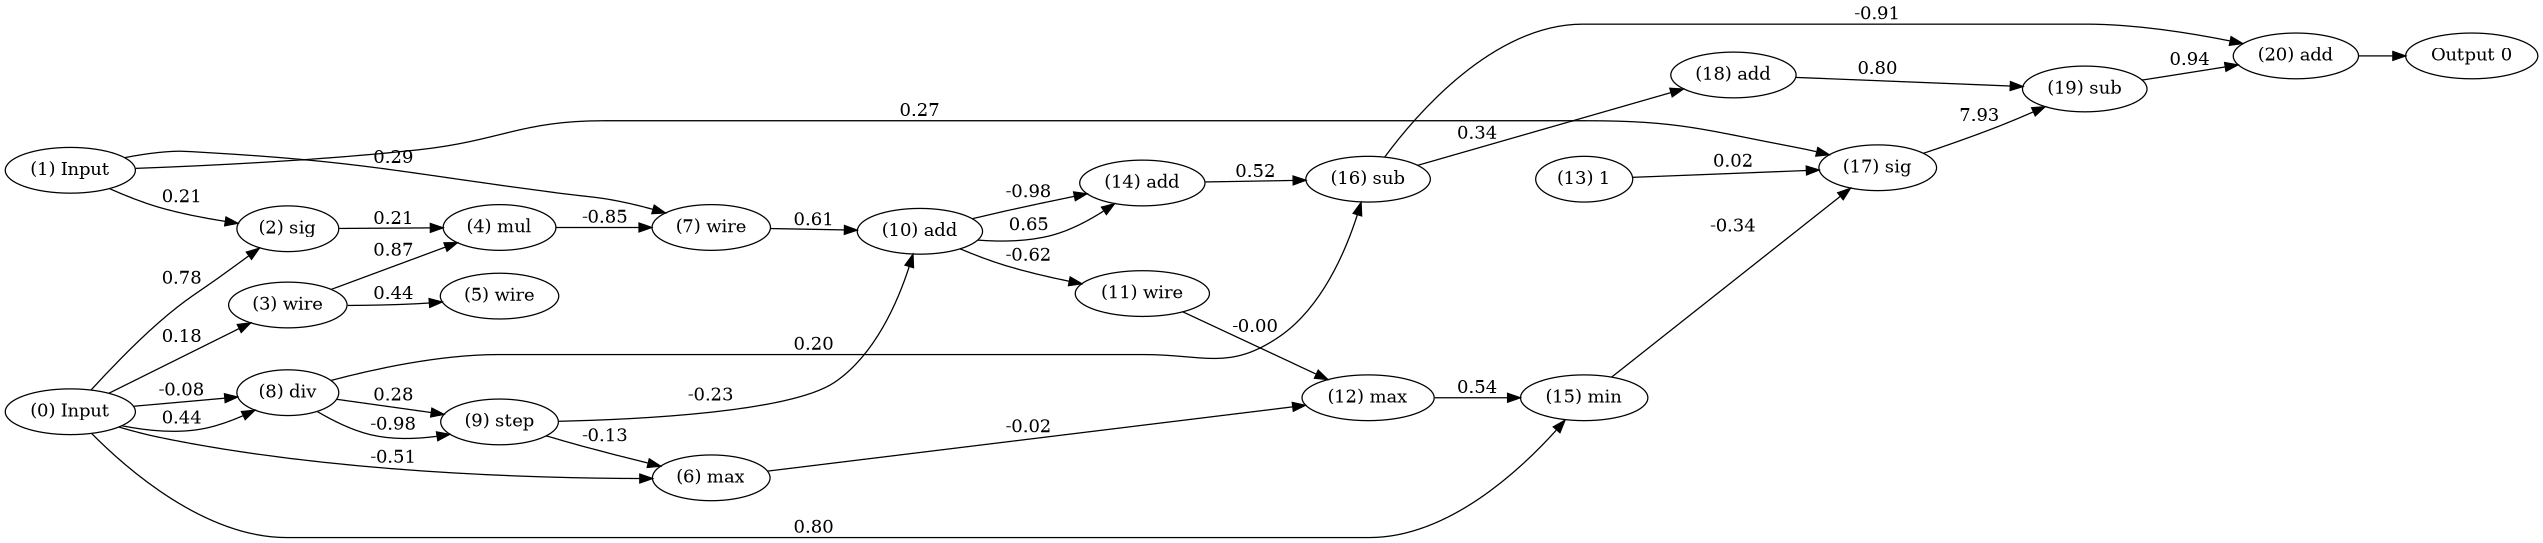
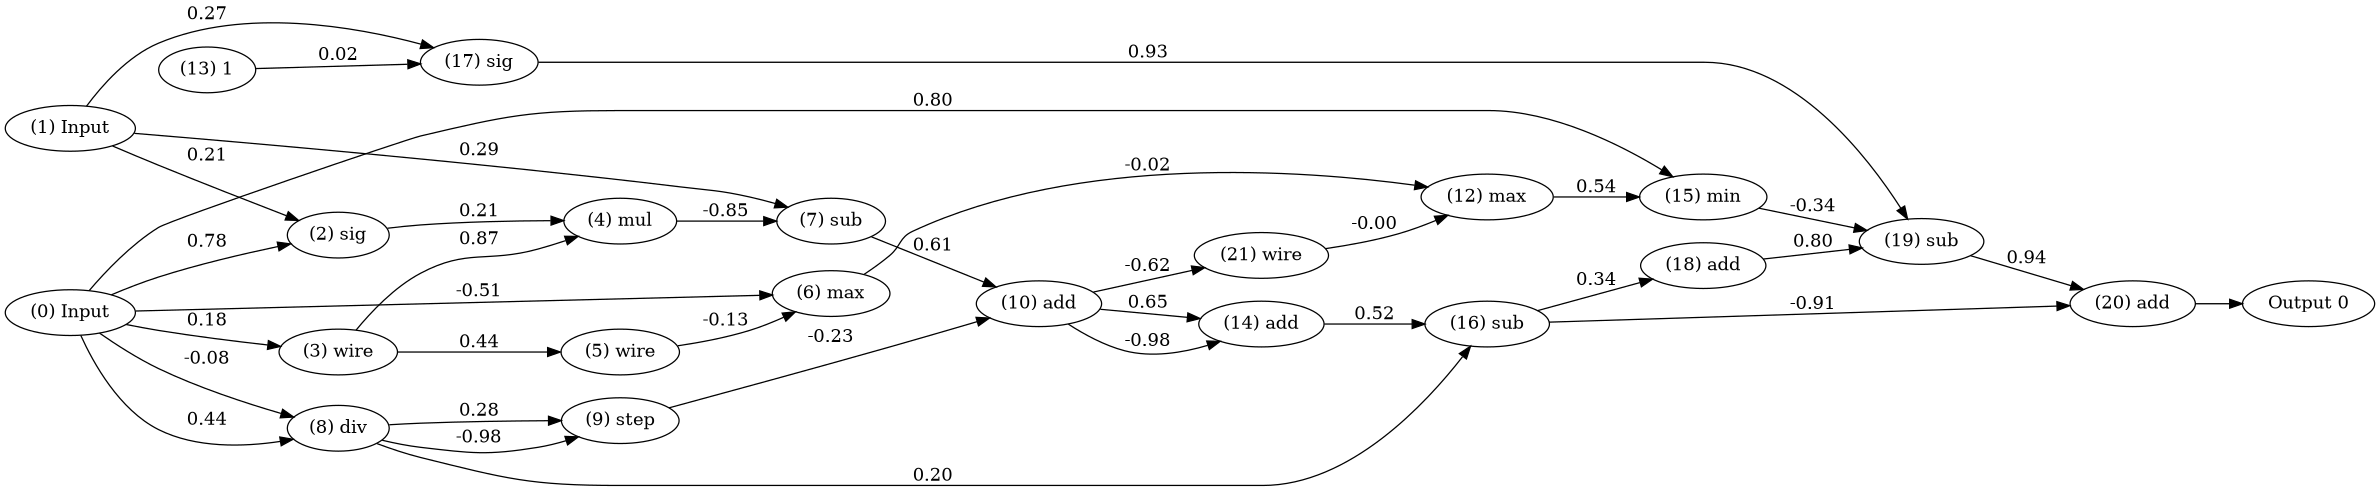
(1980, 116) -> (1148, 53)
(711, 227) -> (831, 221)
(1726, 287) -> (1807, 218)
(1142, 294) -> (1261, 255)
(597, 450) -> (732, 335)
